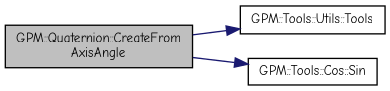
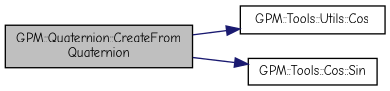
(313, 20) -> (313, 20)
(99, 46) -> (99, 46)
